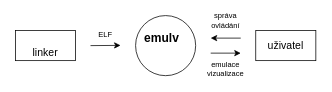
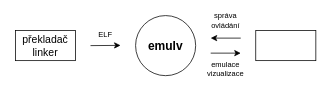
(162, 38) -> (165, 45)
none -> (45, 40)
(285, 45) -> none
